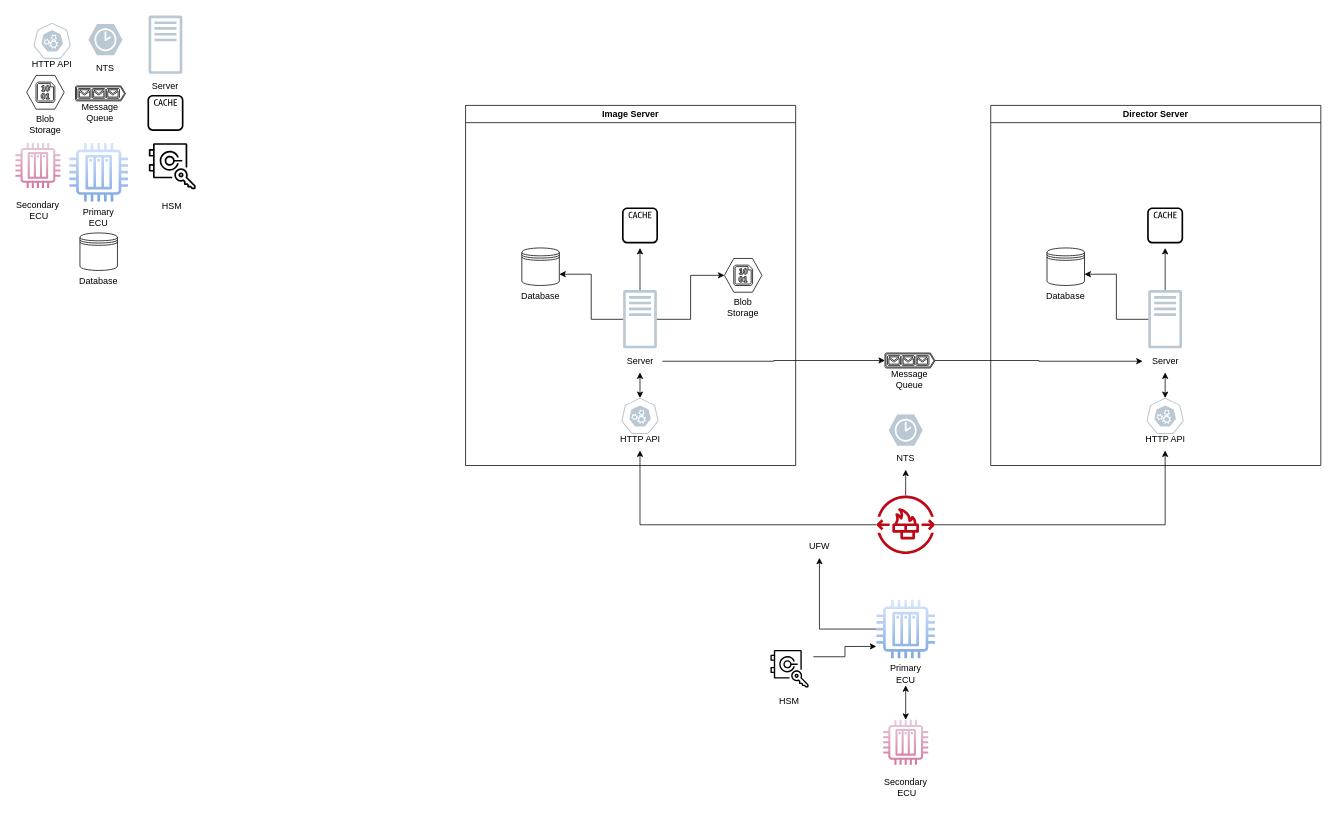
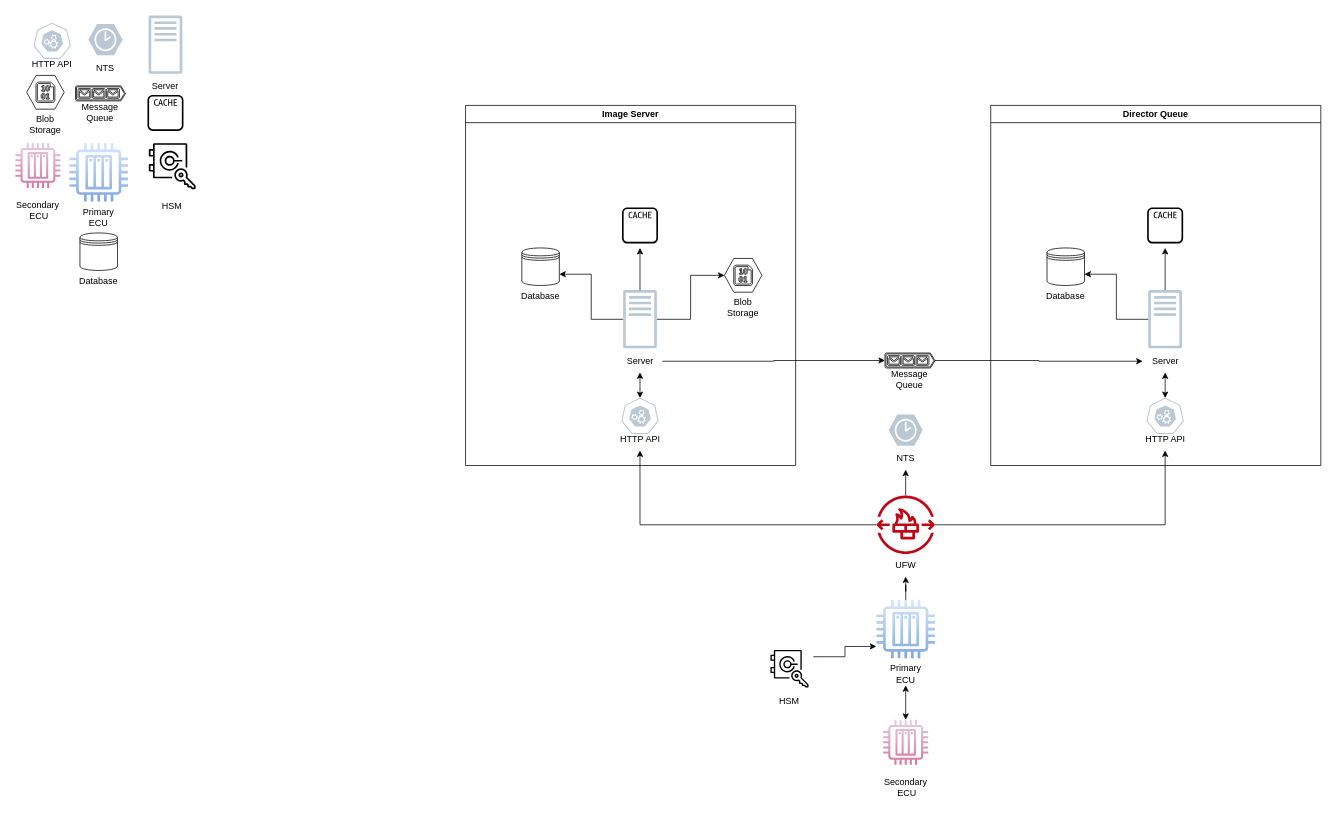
(1155, 114) -> (1155, 114)
(819, 546) -> (905, 565)
